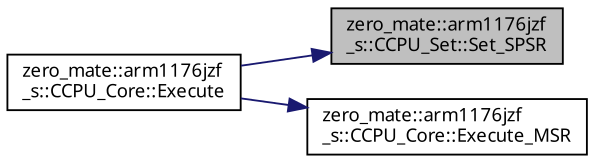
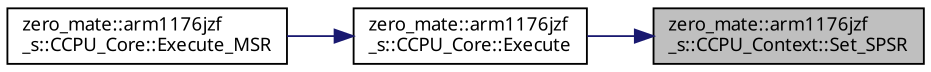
(447, 36) -> (789, 36)
(265, 102) -> (311, 36)
